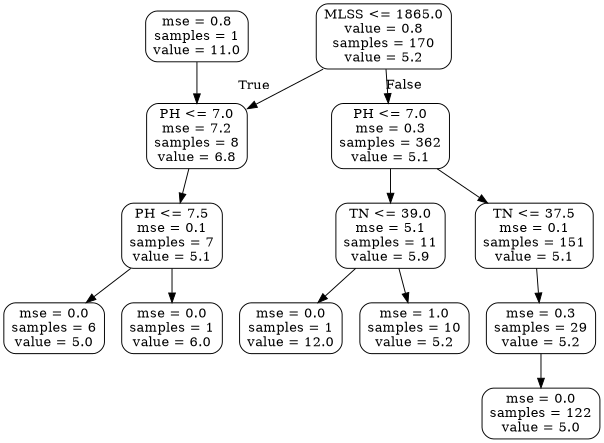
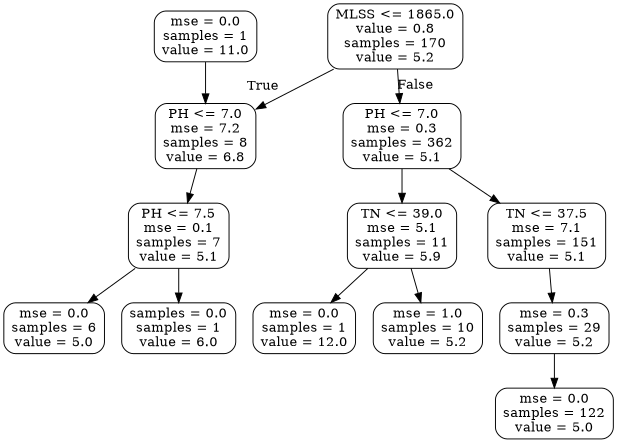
(197, 36) -> (206, 36)
(534, 236) -> (547, 236)
(172, 328) -> (179, 328)
